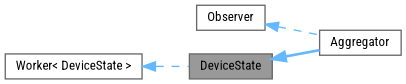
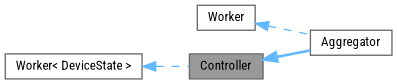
(231, 18) -> (226, 18)
(231, 66) -> (226, 66)
